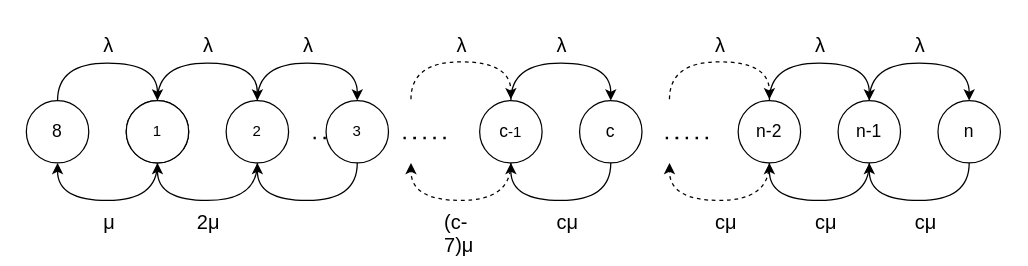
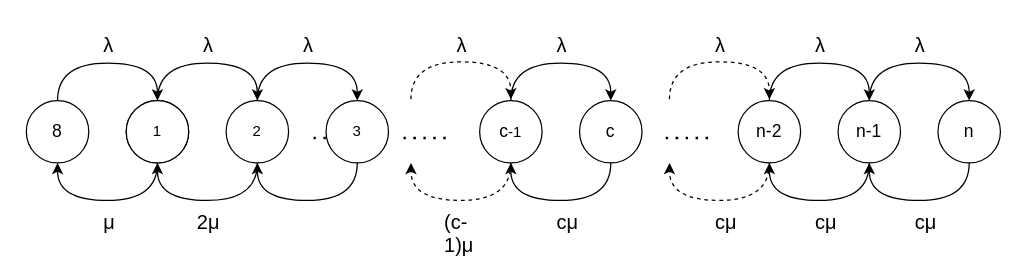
(468, 235) -> (468, 235)
